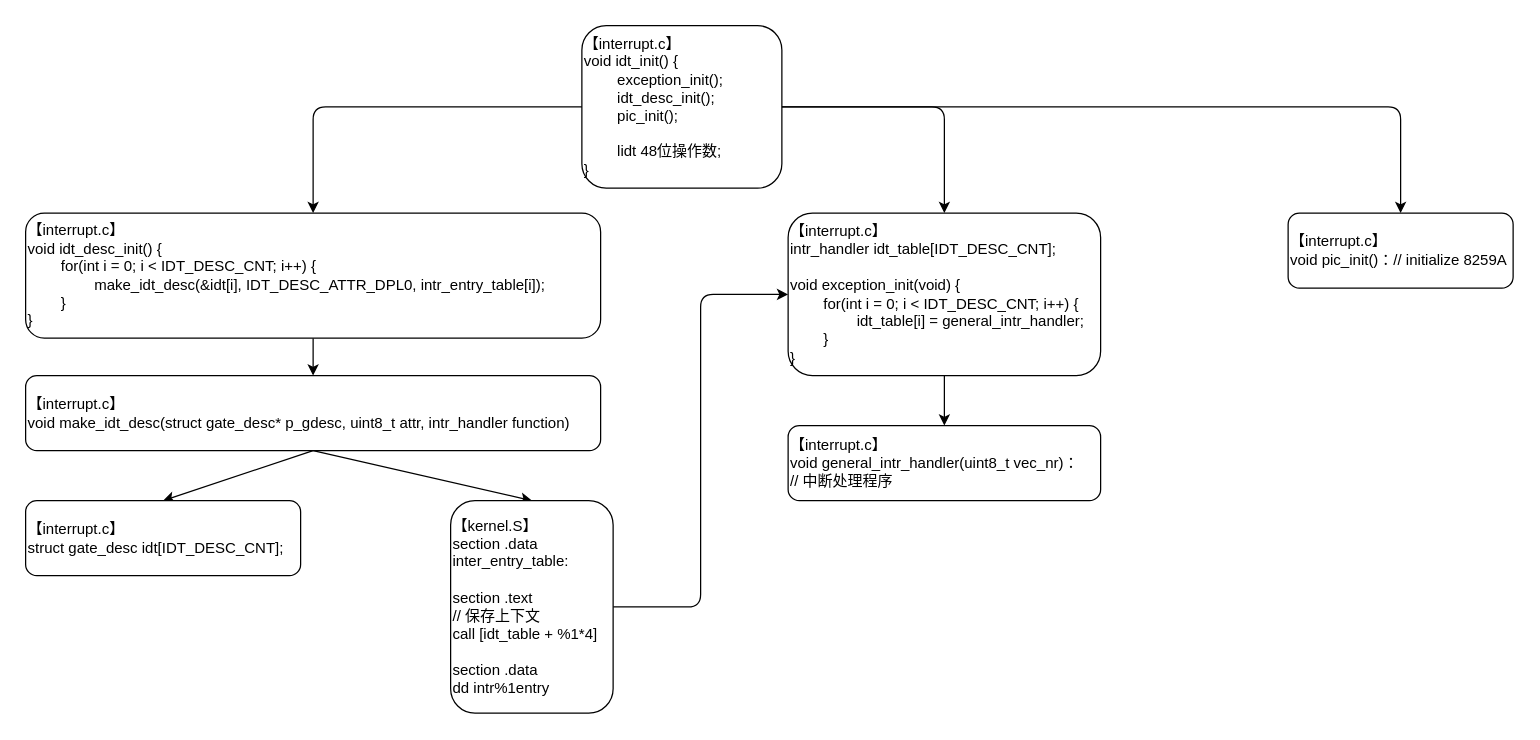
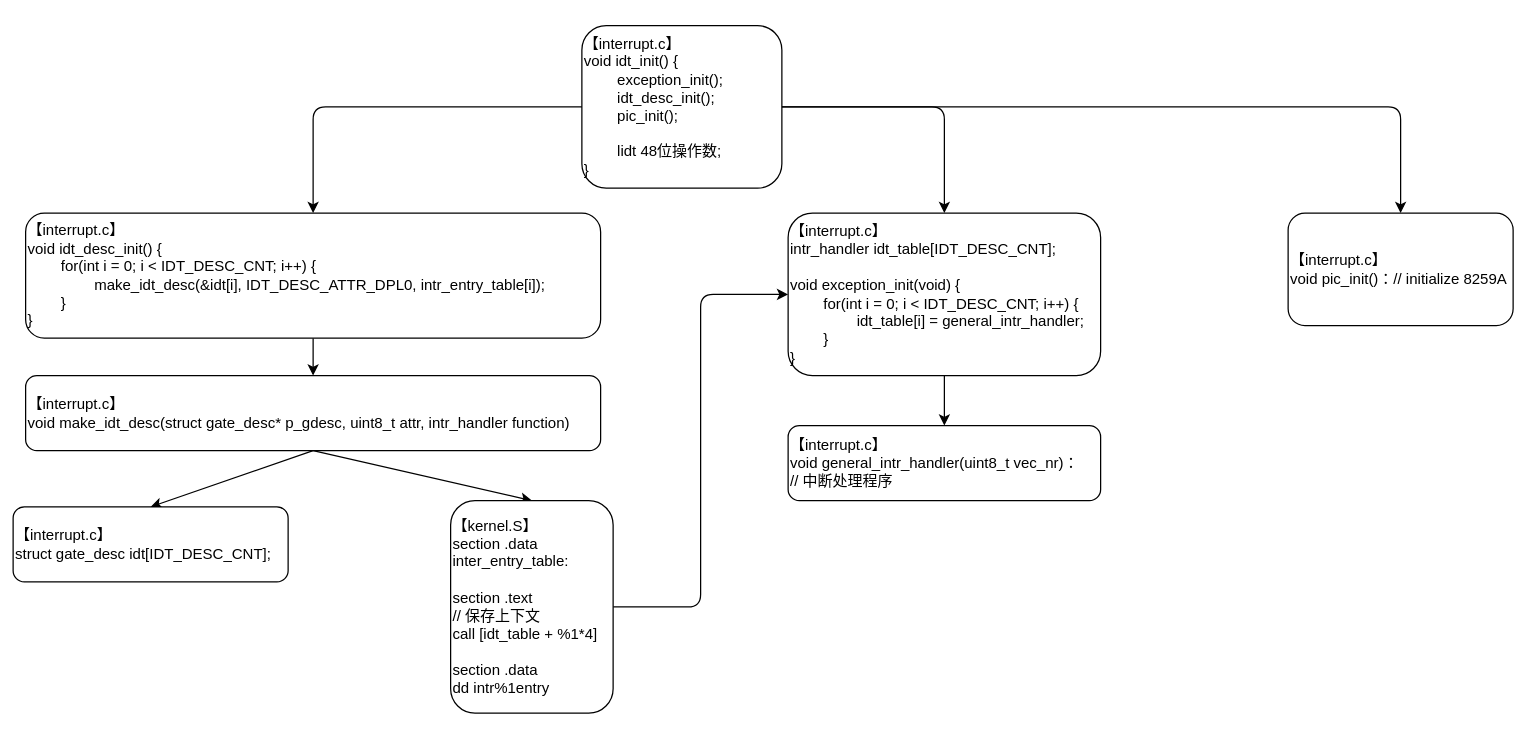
(1401, 251) -> (1401, 269)
(163, 538) -> (151, 544)
